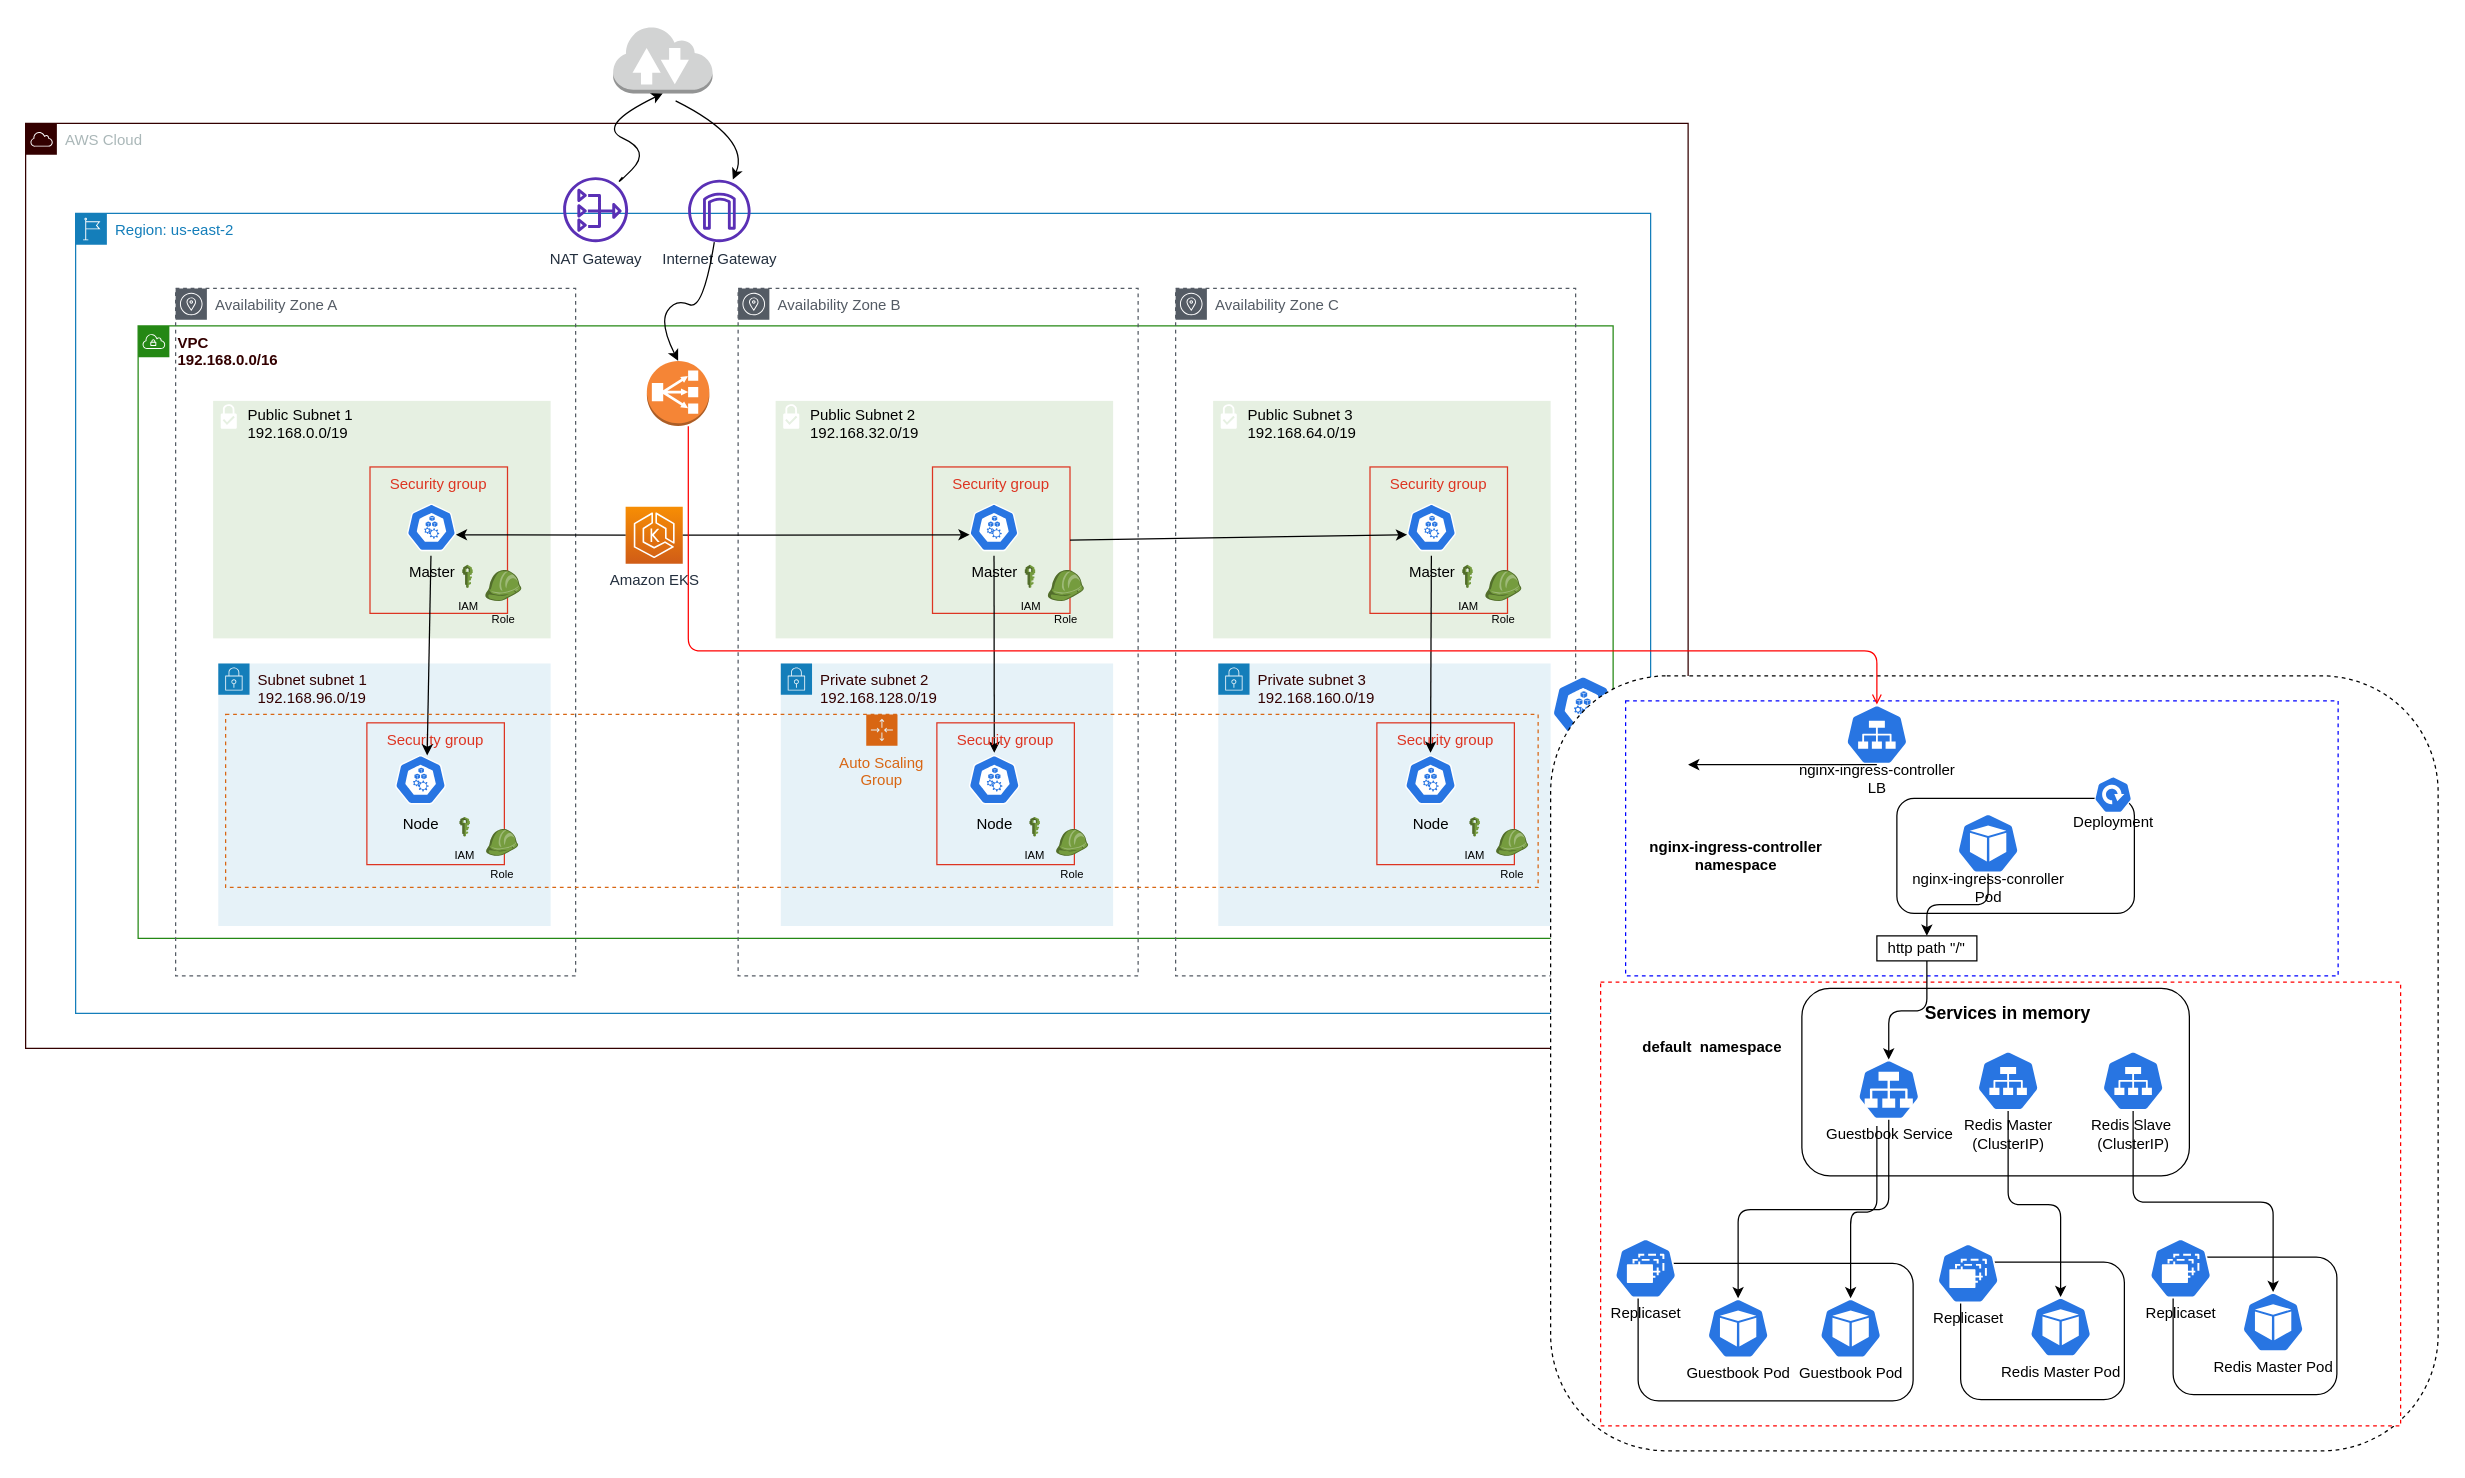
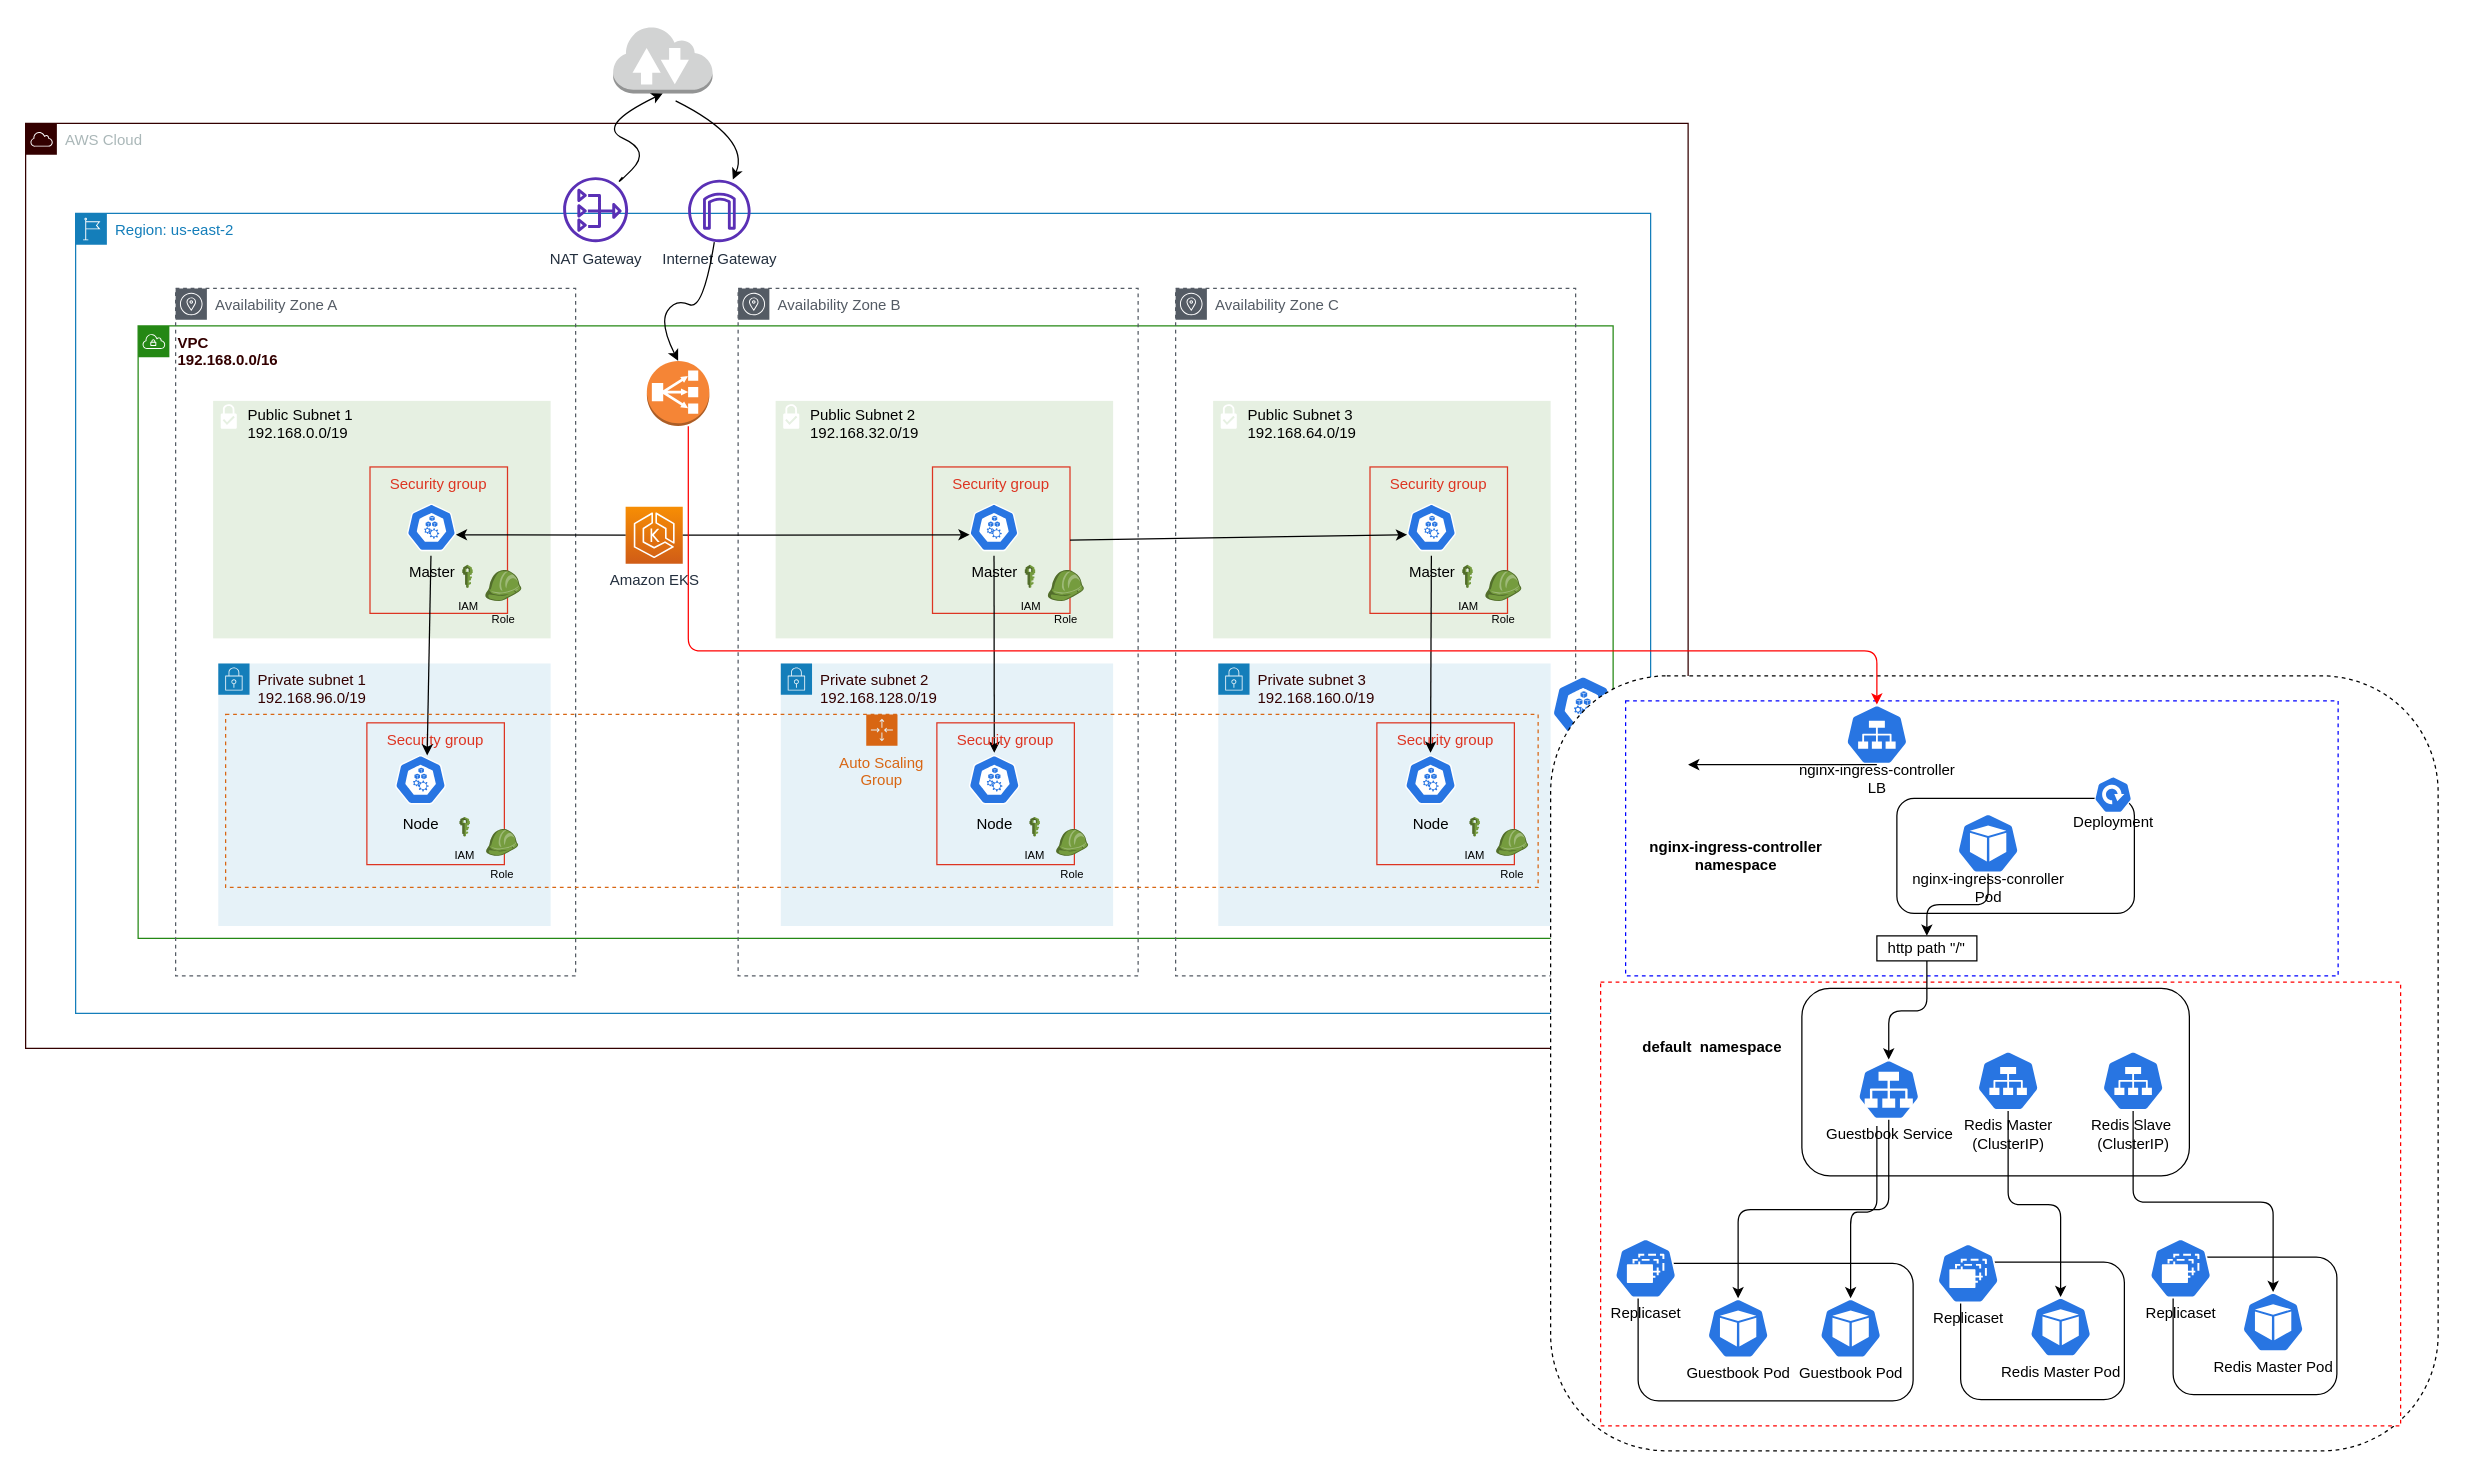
(317, 690) -> (319, 690)
(1877, 697) -> (1877, 694)
(2008, 1013) -> none
